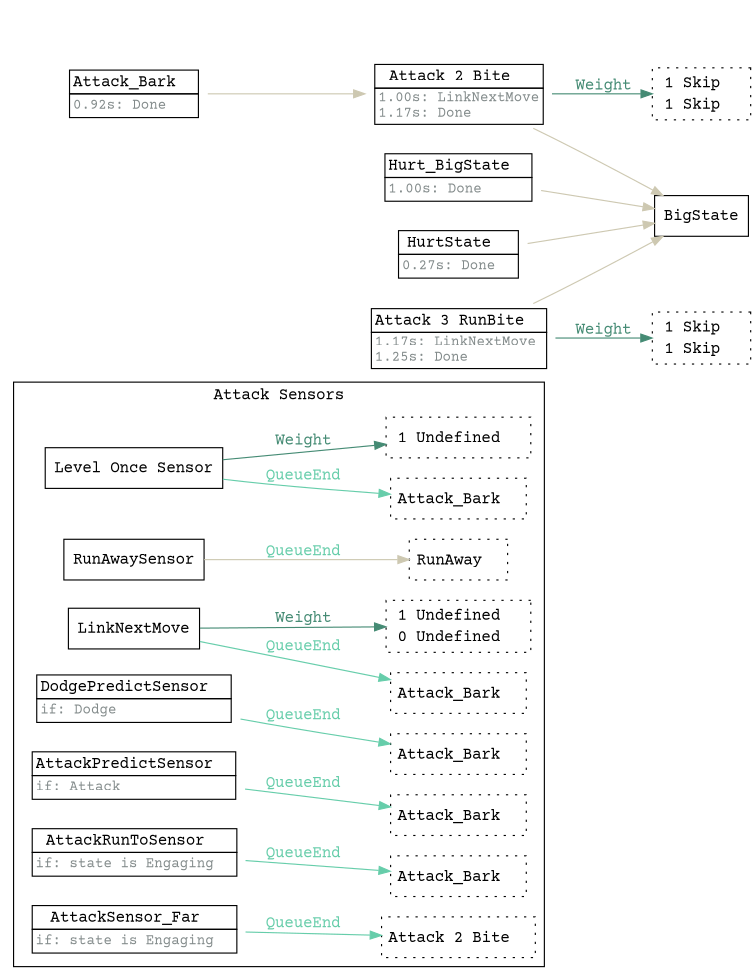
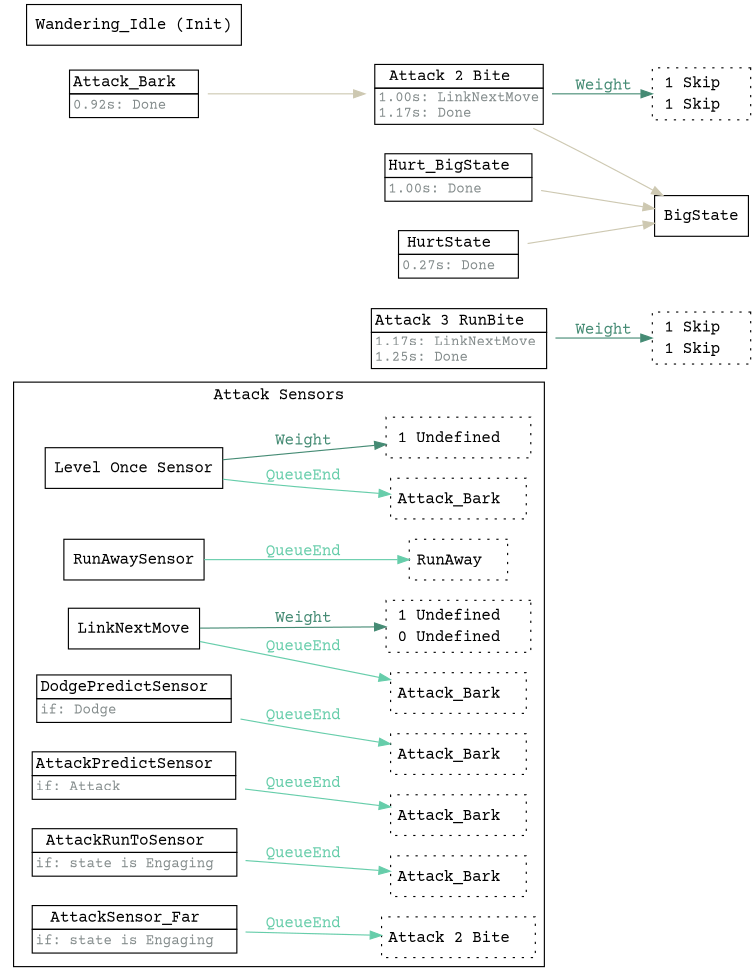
none -> (134, 25)
(593, 273) -> none
(301, 560) -> (301, 560)
